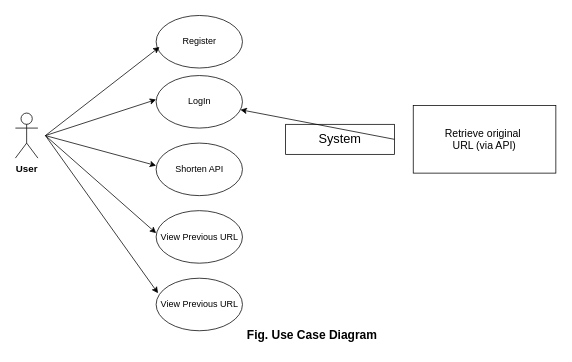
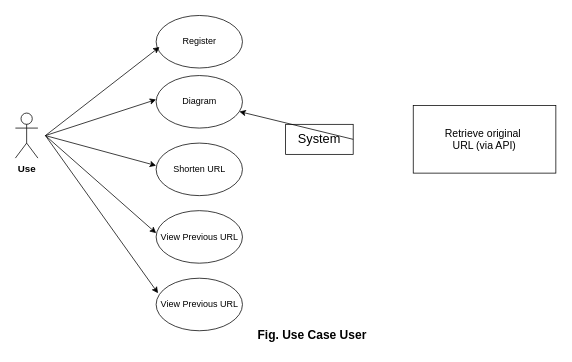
(200, 102) -> (200, 102)
(340, 139) -> (319, 139)
(27, 169) -> (27, 169)
(200, 169) -> (200, 169)
(312, 334) -> (312, 334)
